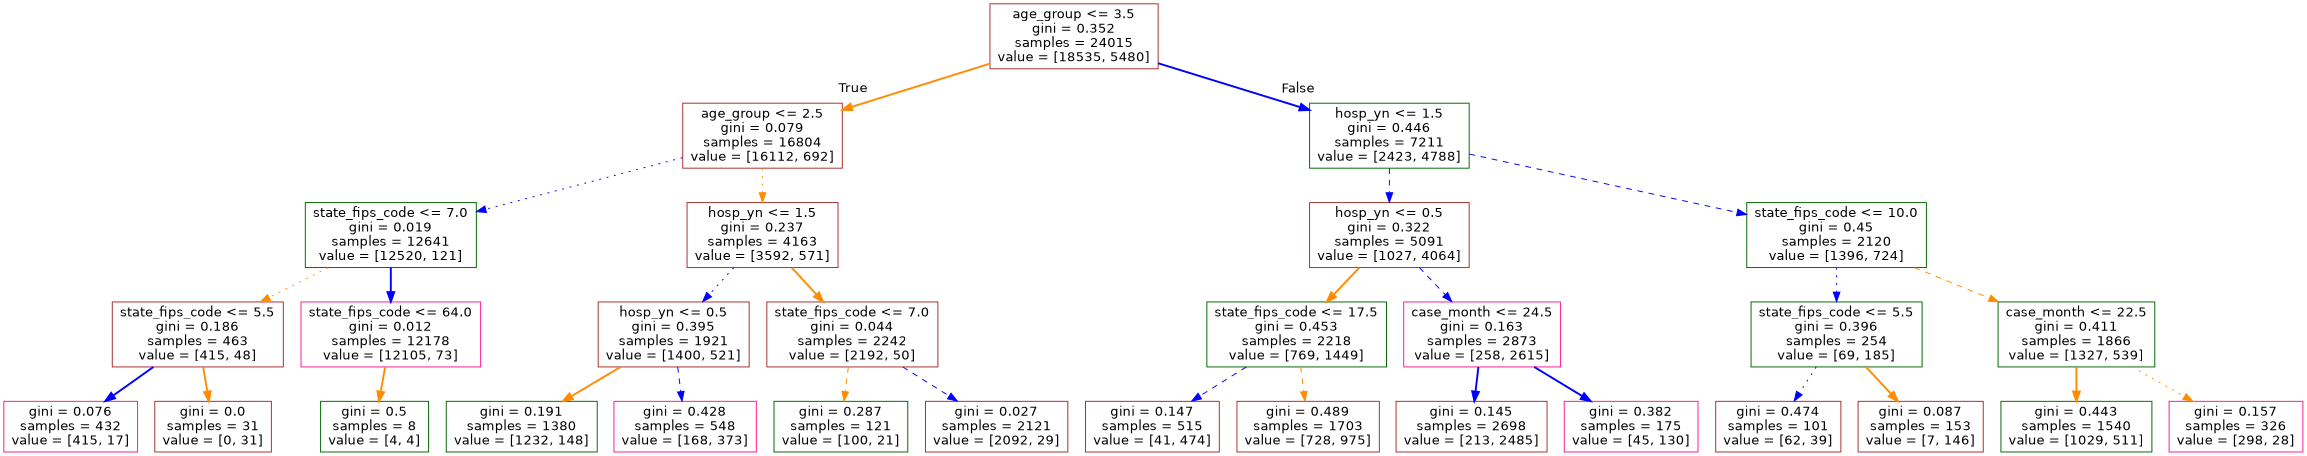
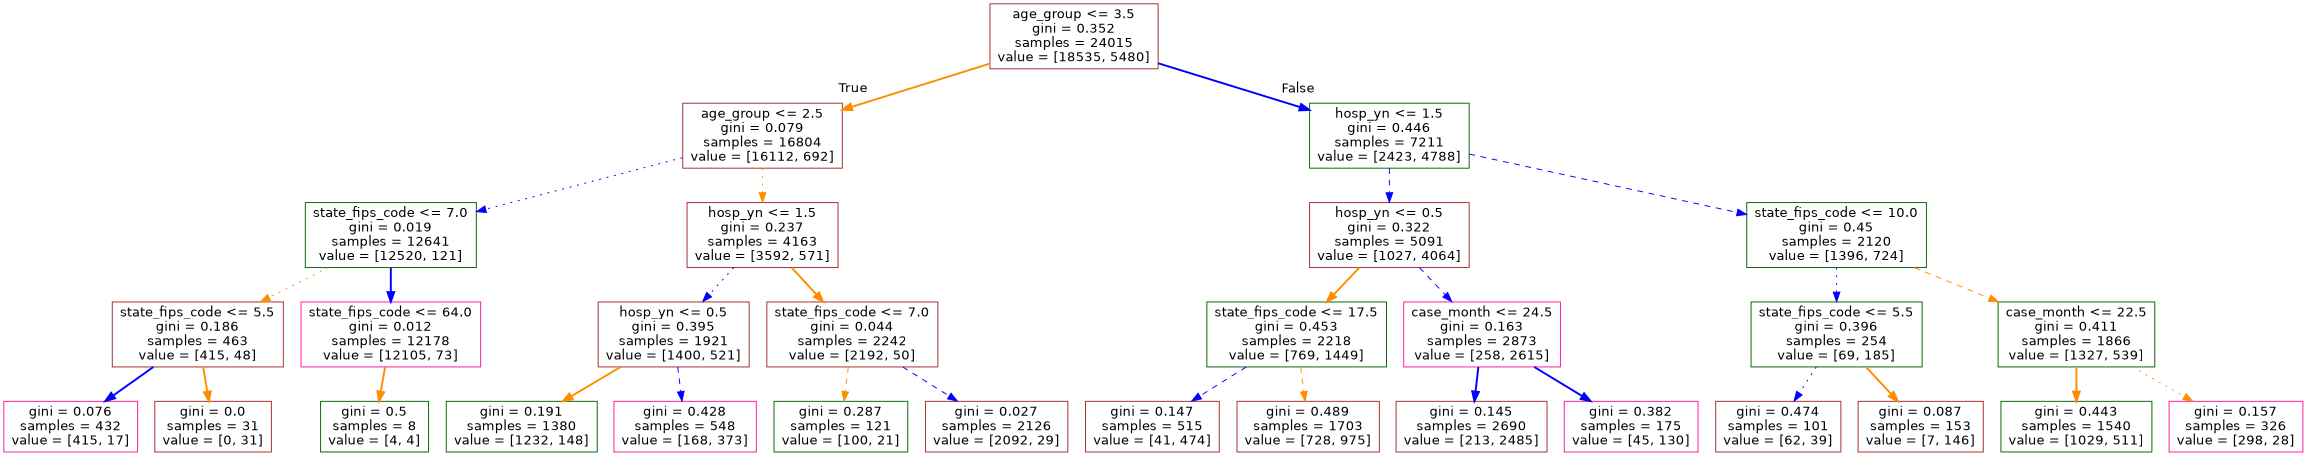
(997, 427) -> (997, 427)
(1472, 427) -> (1472, 427)
